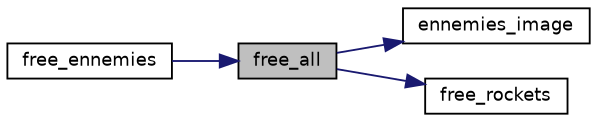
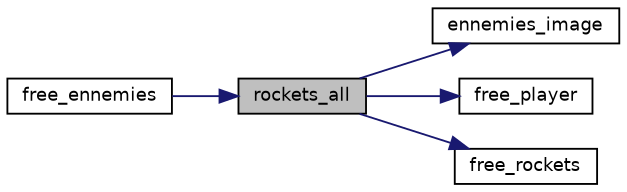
(287, 61) -> (302, 96)
none -> (526, 96)
